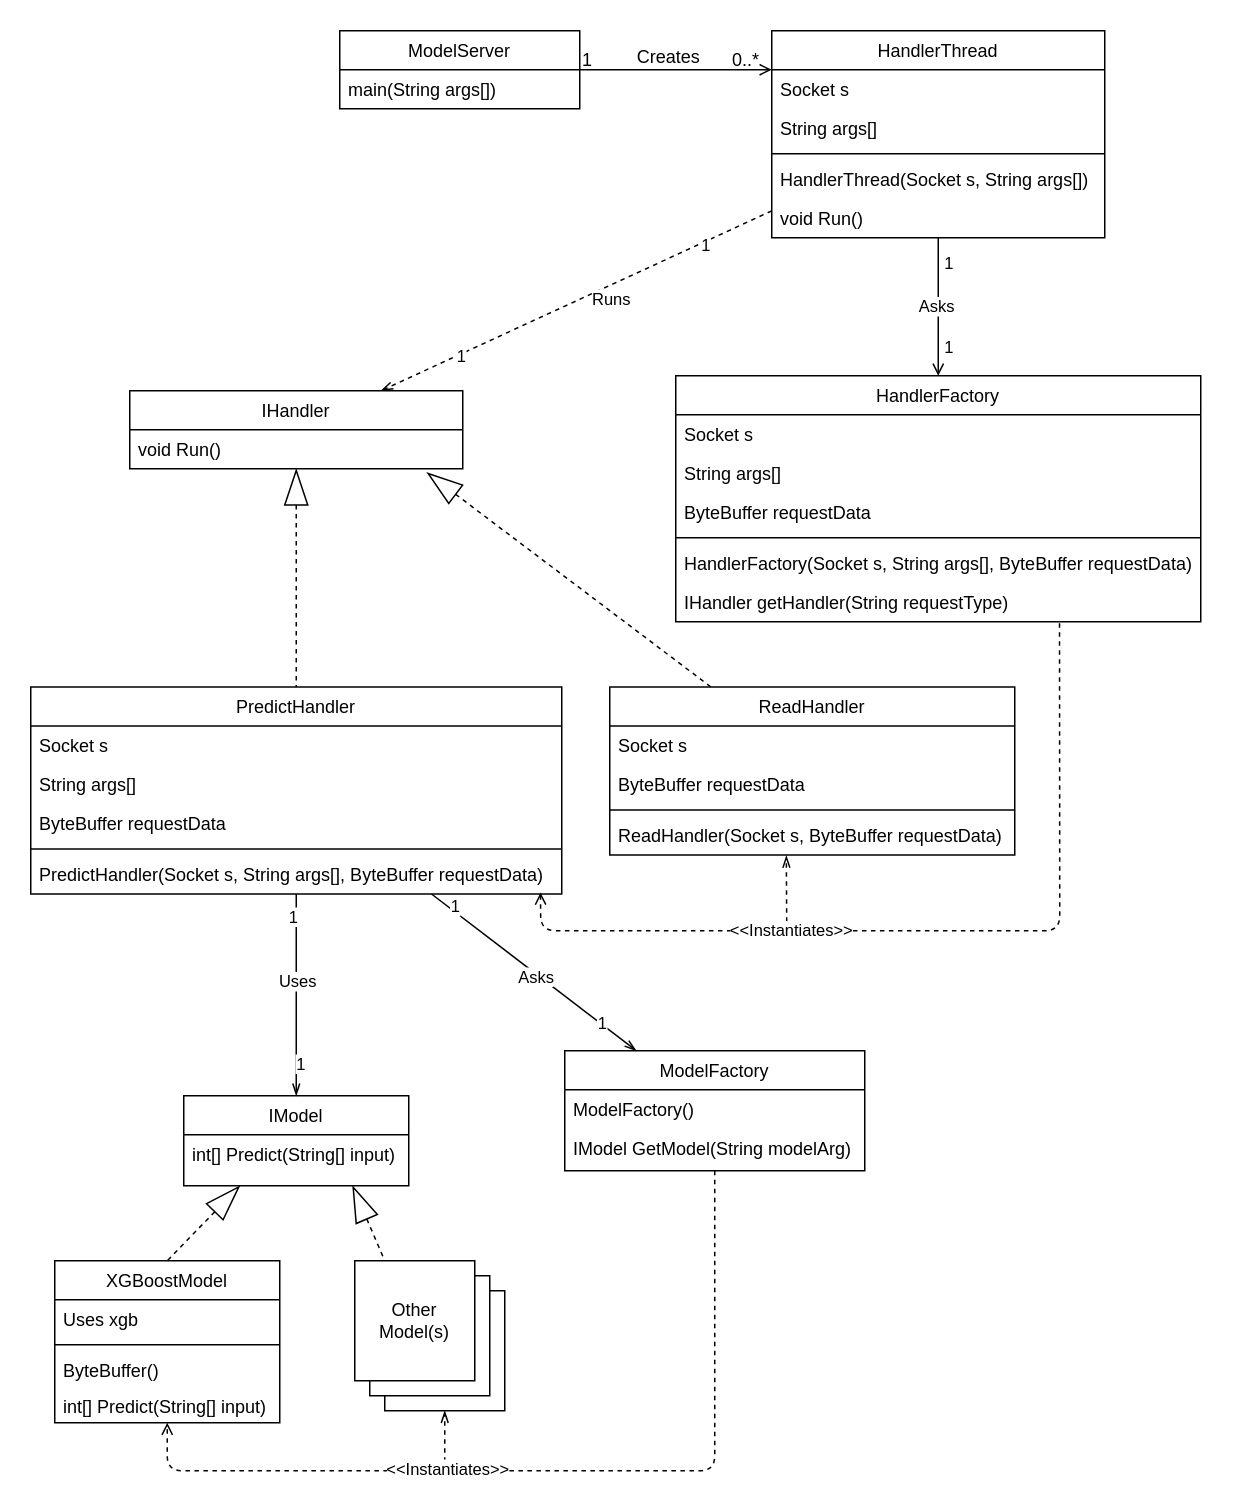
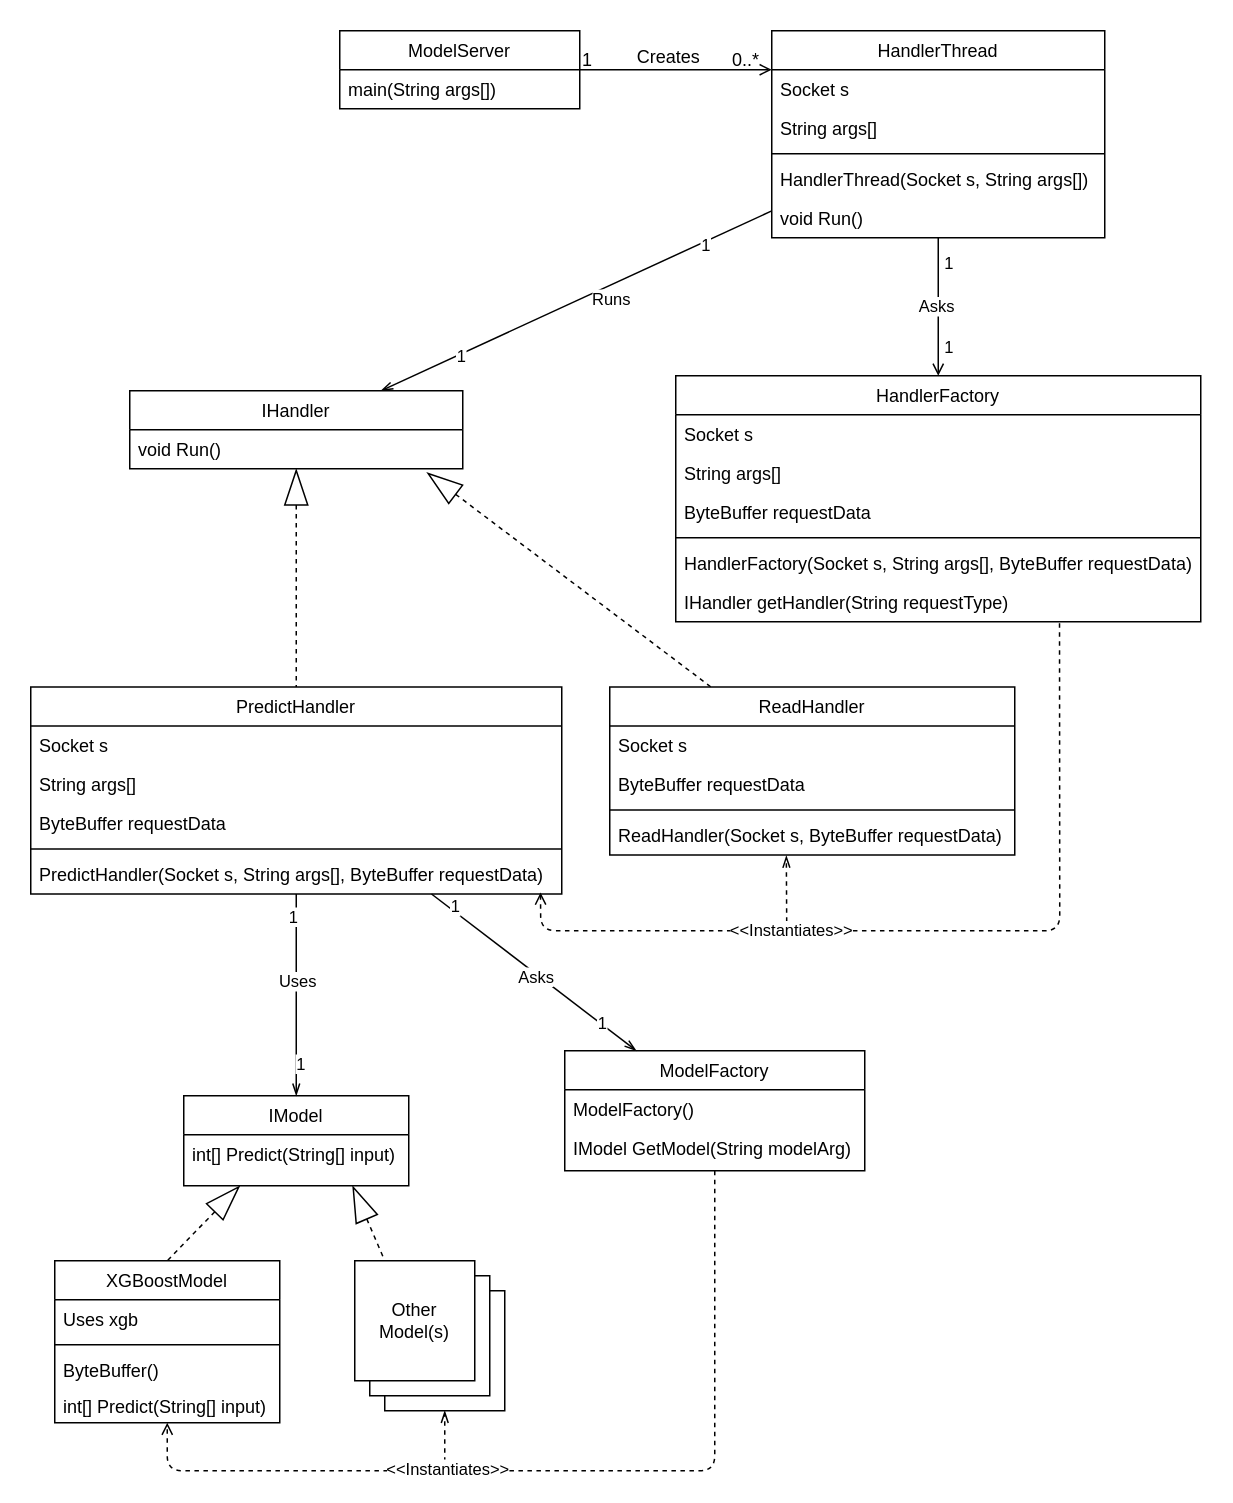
(528, 323) -> (528, 323)
